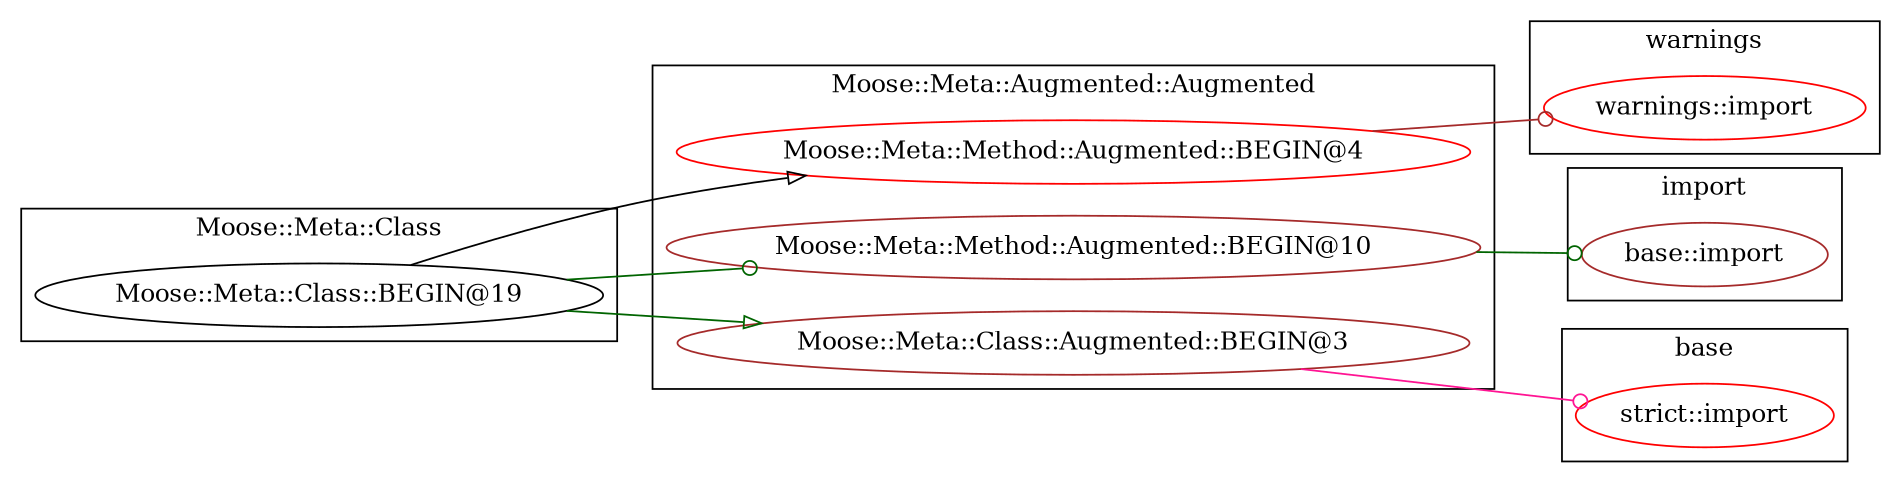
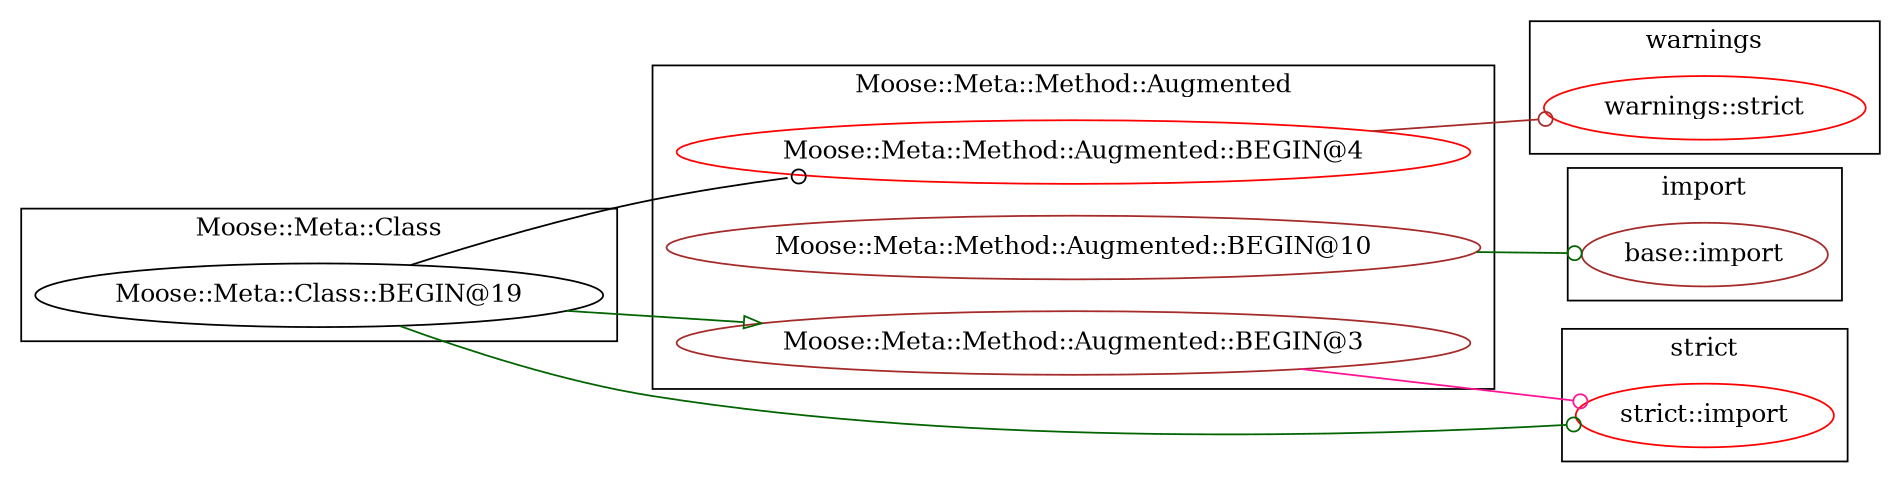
(1073, 86) -> (1073, 86)
(1705, 108) -> (1705, 108)
(559, 221) -> (559, 221)
(664, 273) -> (978, 428)
(1073, 343) -> (1073, 343)
(1705, 349) -> (1705, 349)
